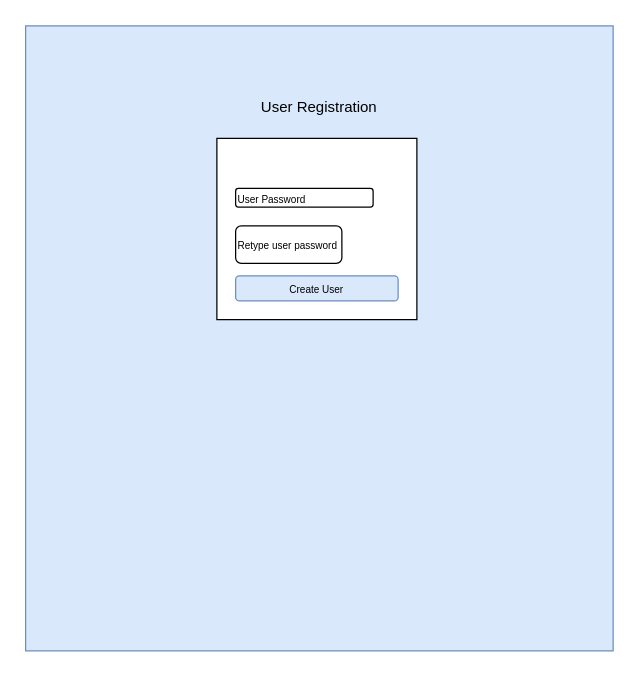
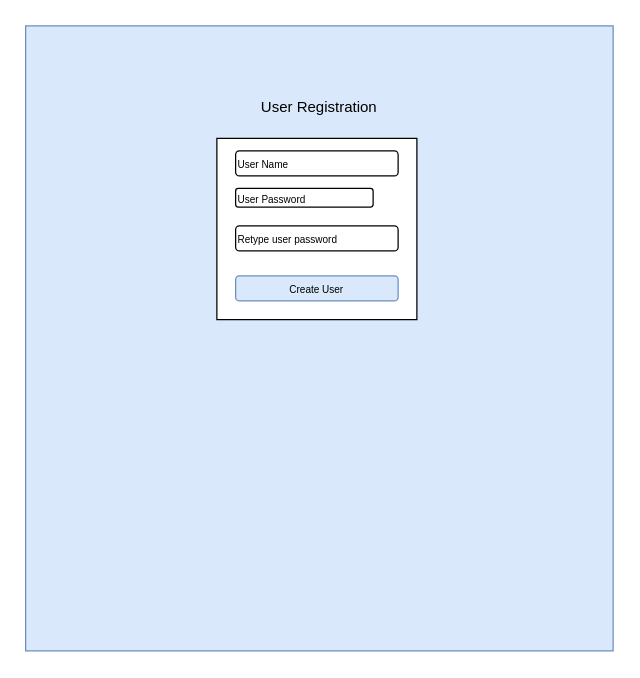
none -> (317, 163)
(289, 244) -> (317, 238)
